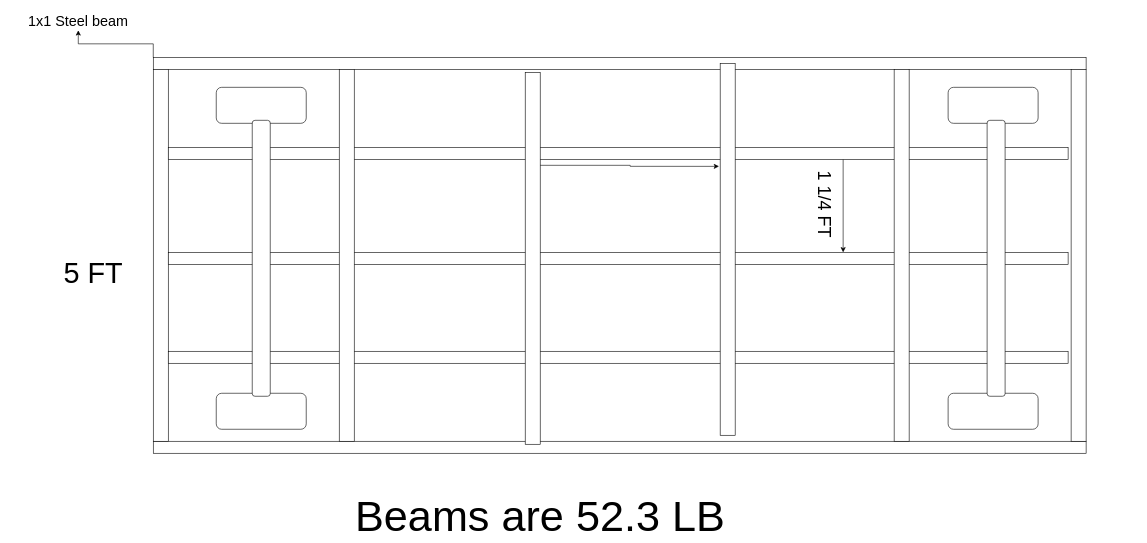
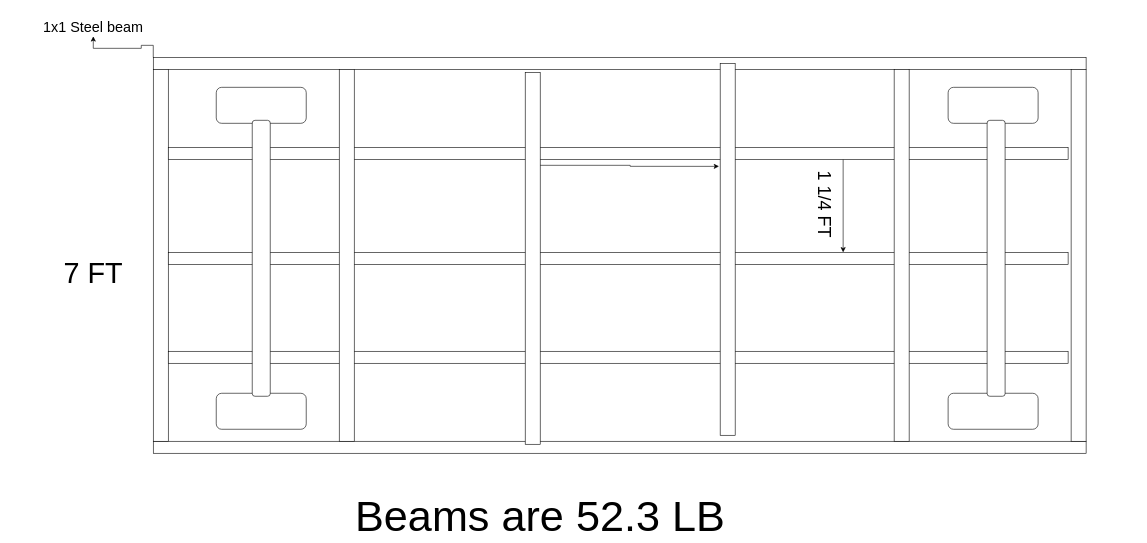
(78, 21) -> (93, 27)
(93, 273) -> (93, 273)
